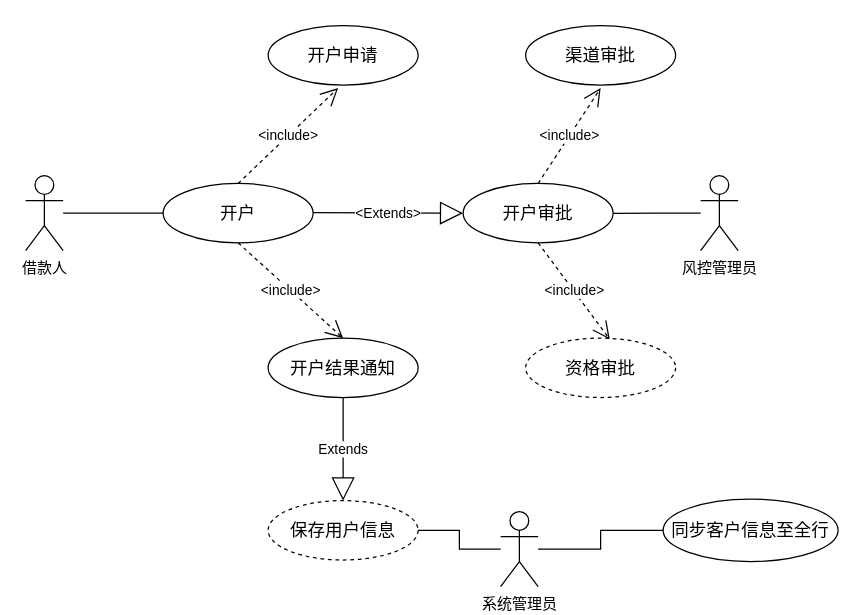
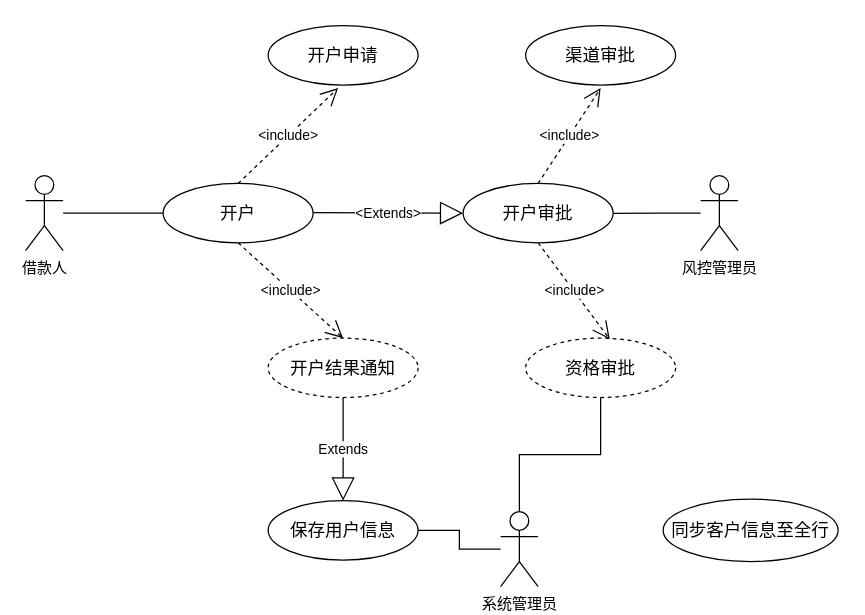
(343, 368) -> (343, 368)
(343, 530) -> (343, 530)
(601, 540) -> (561, 455)
